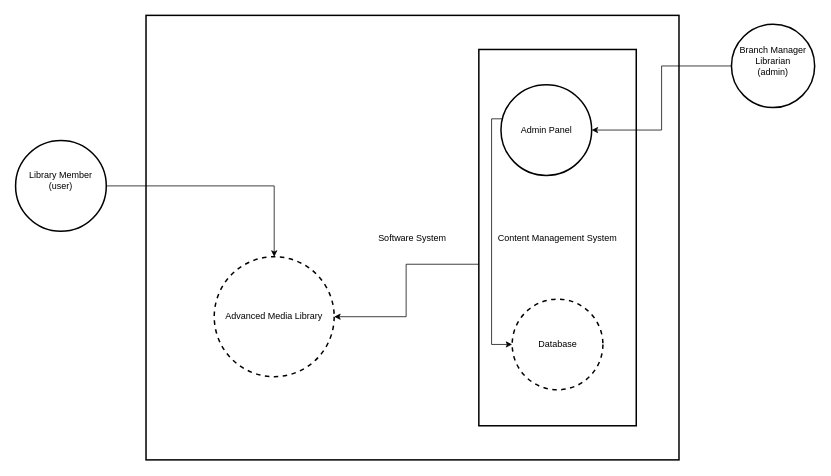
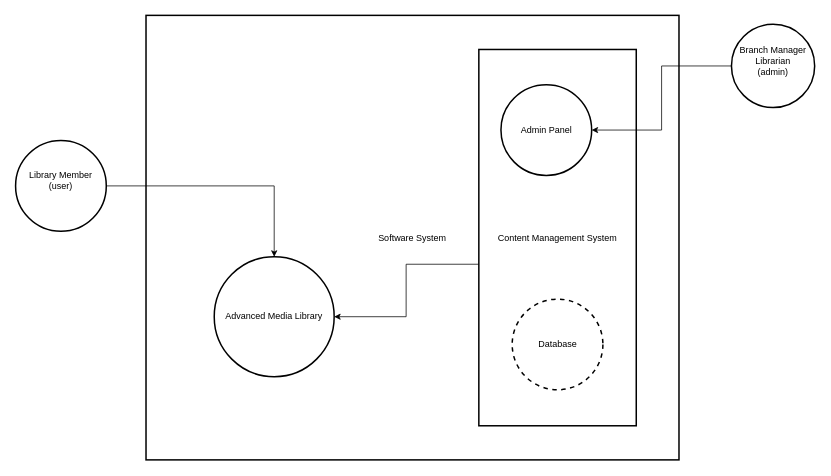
(492, 234) -> none
(274, 317) -> (274, 317)
